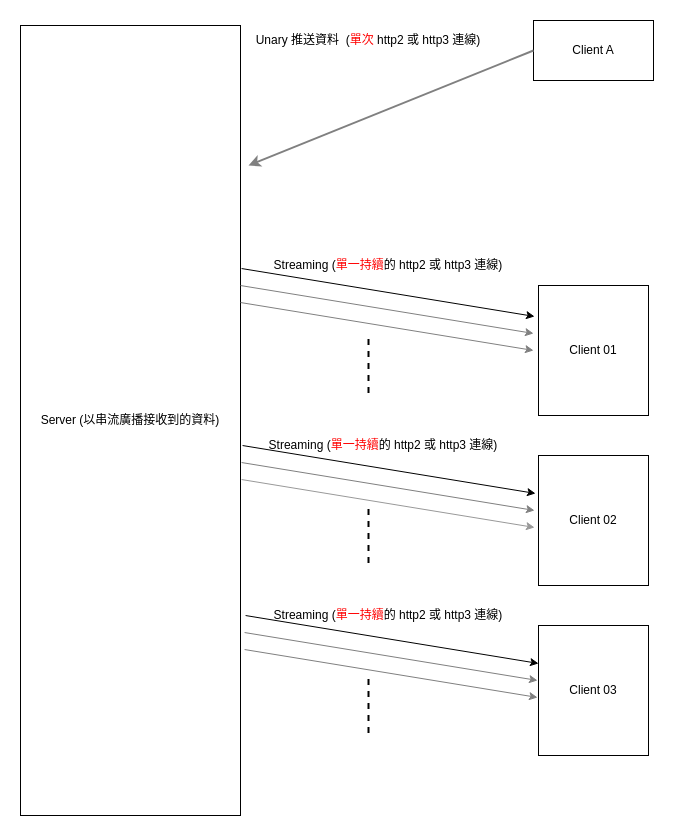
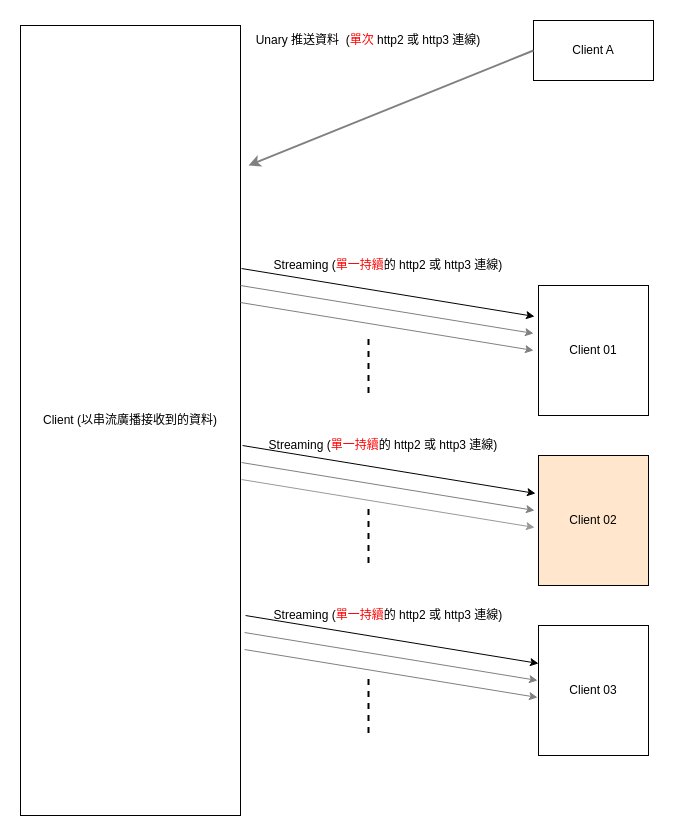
(131, 421) -> (131, 421)
(594, 521) -> (594, 521)
